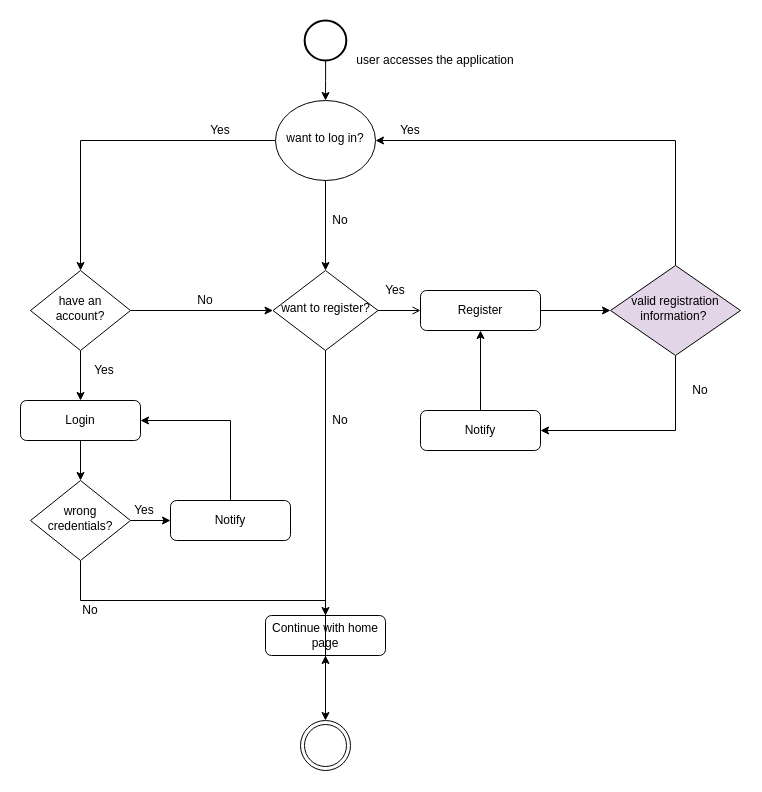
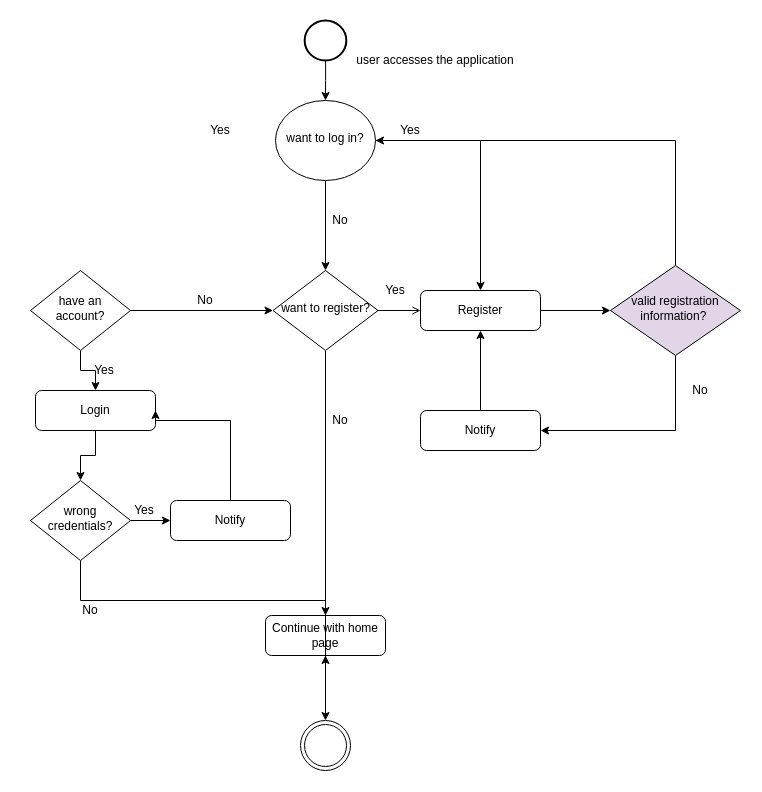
(117, 141) -> (481, 213)
(81, 421) -> (96, 411)
